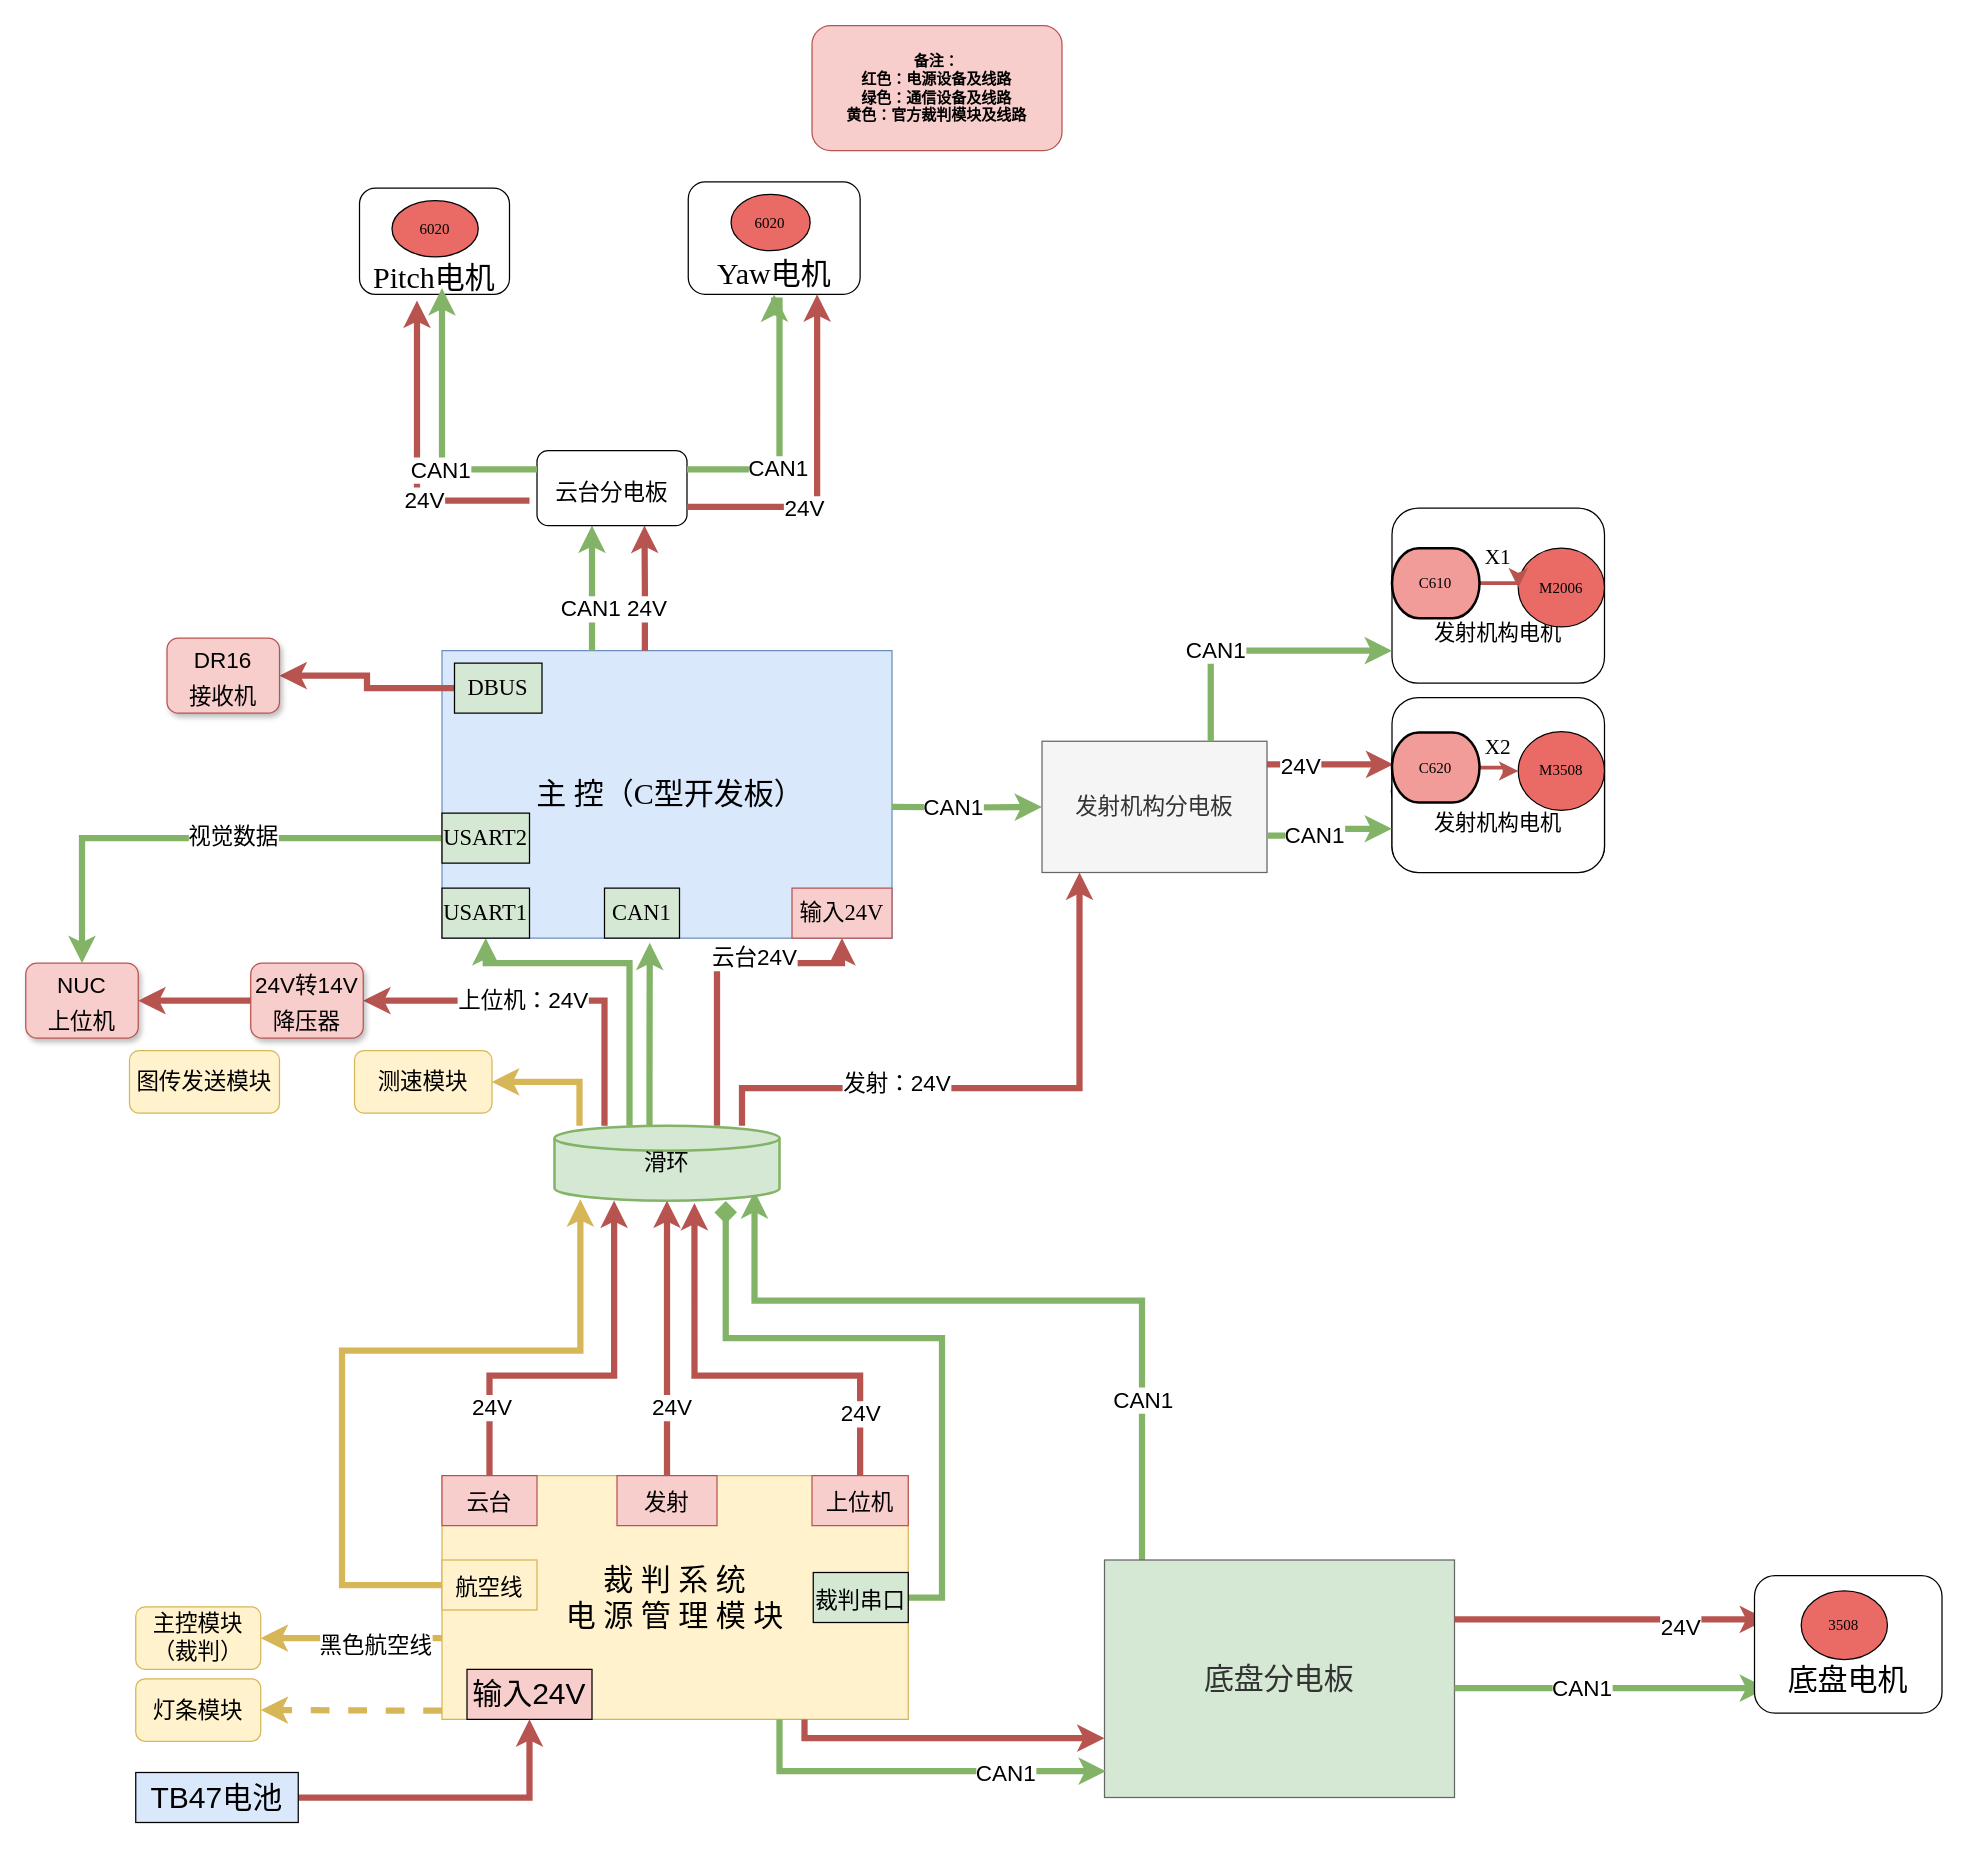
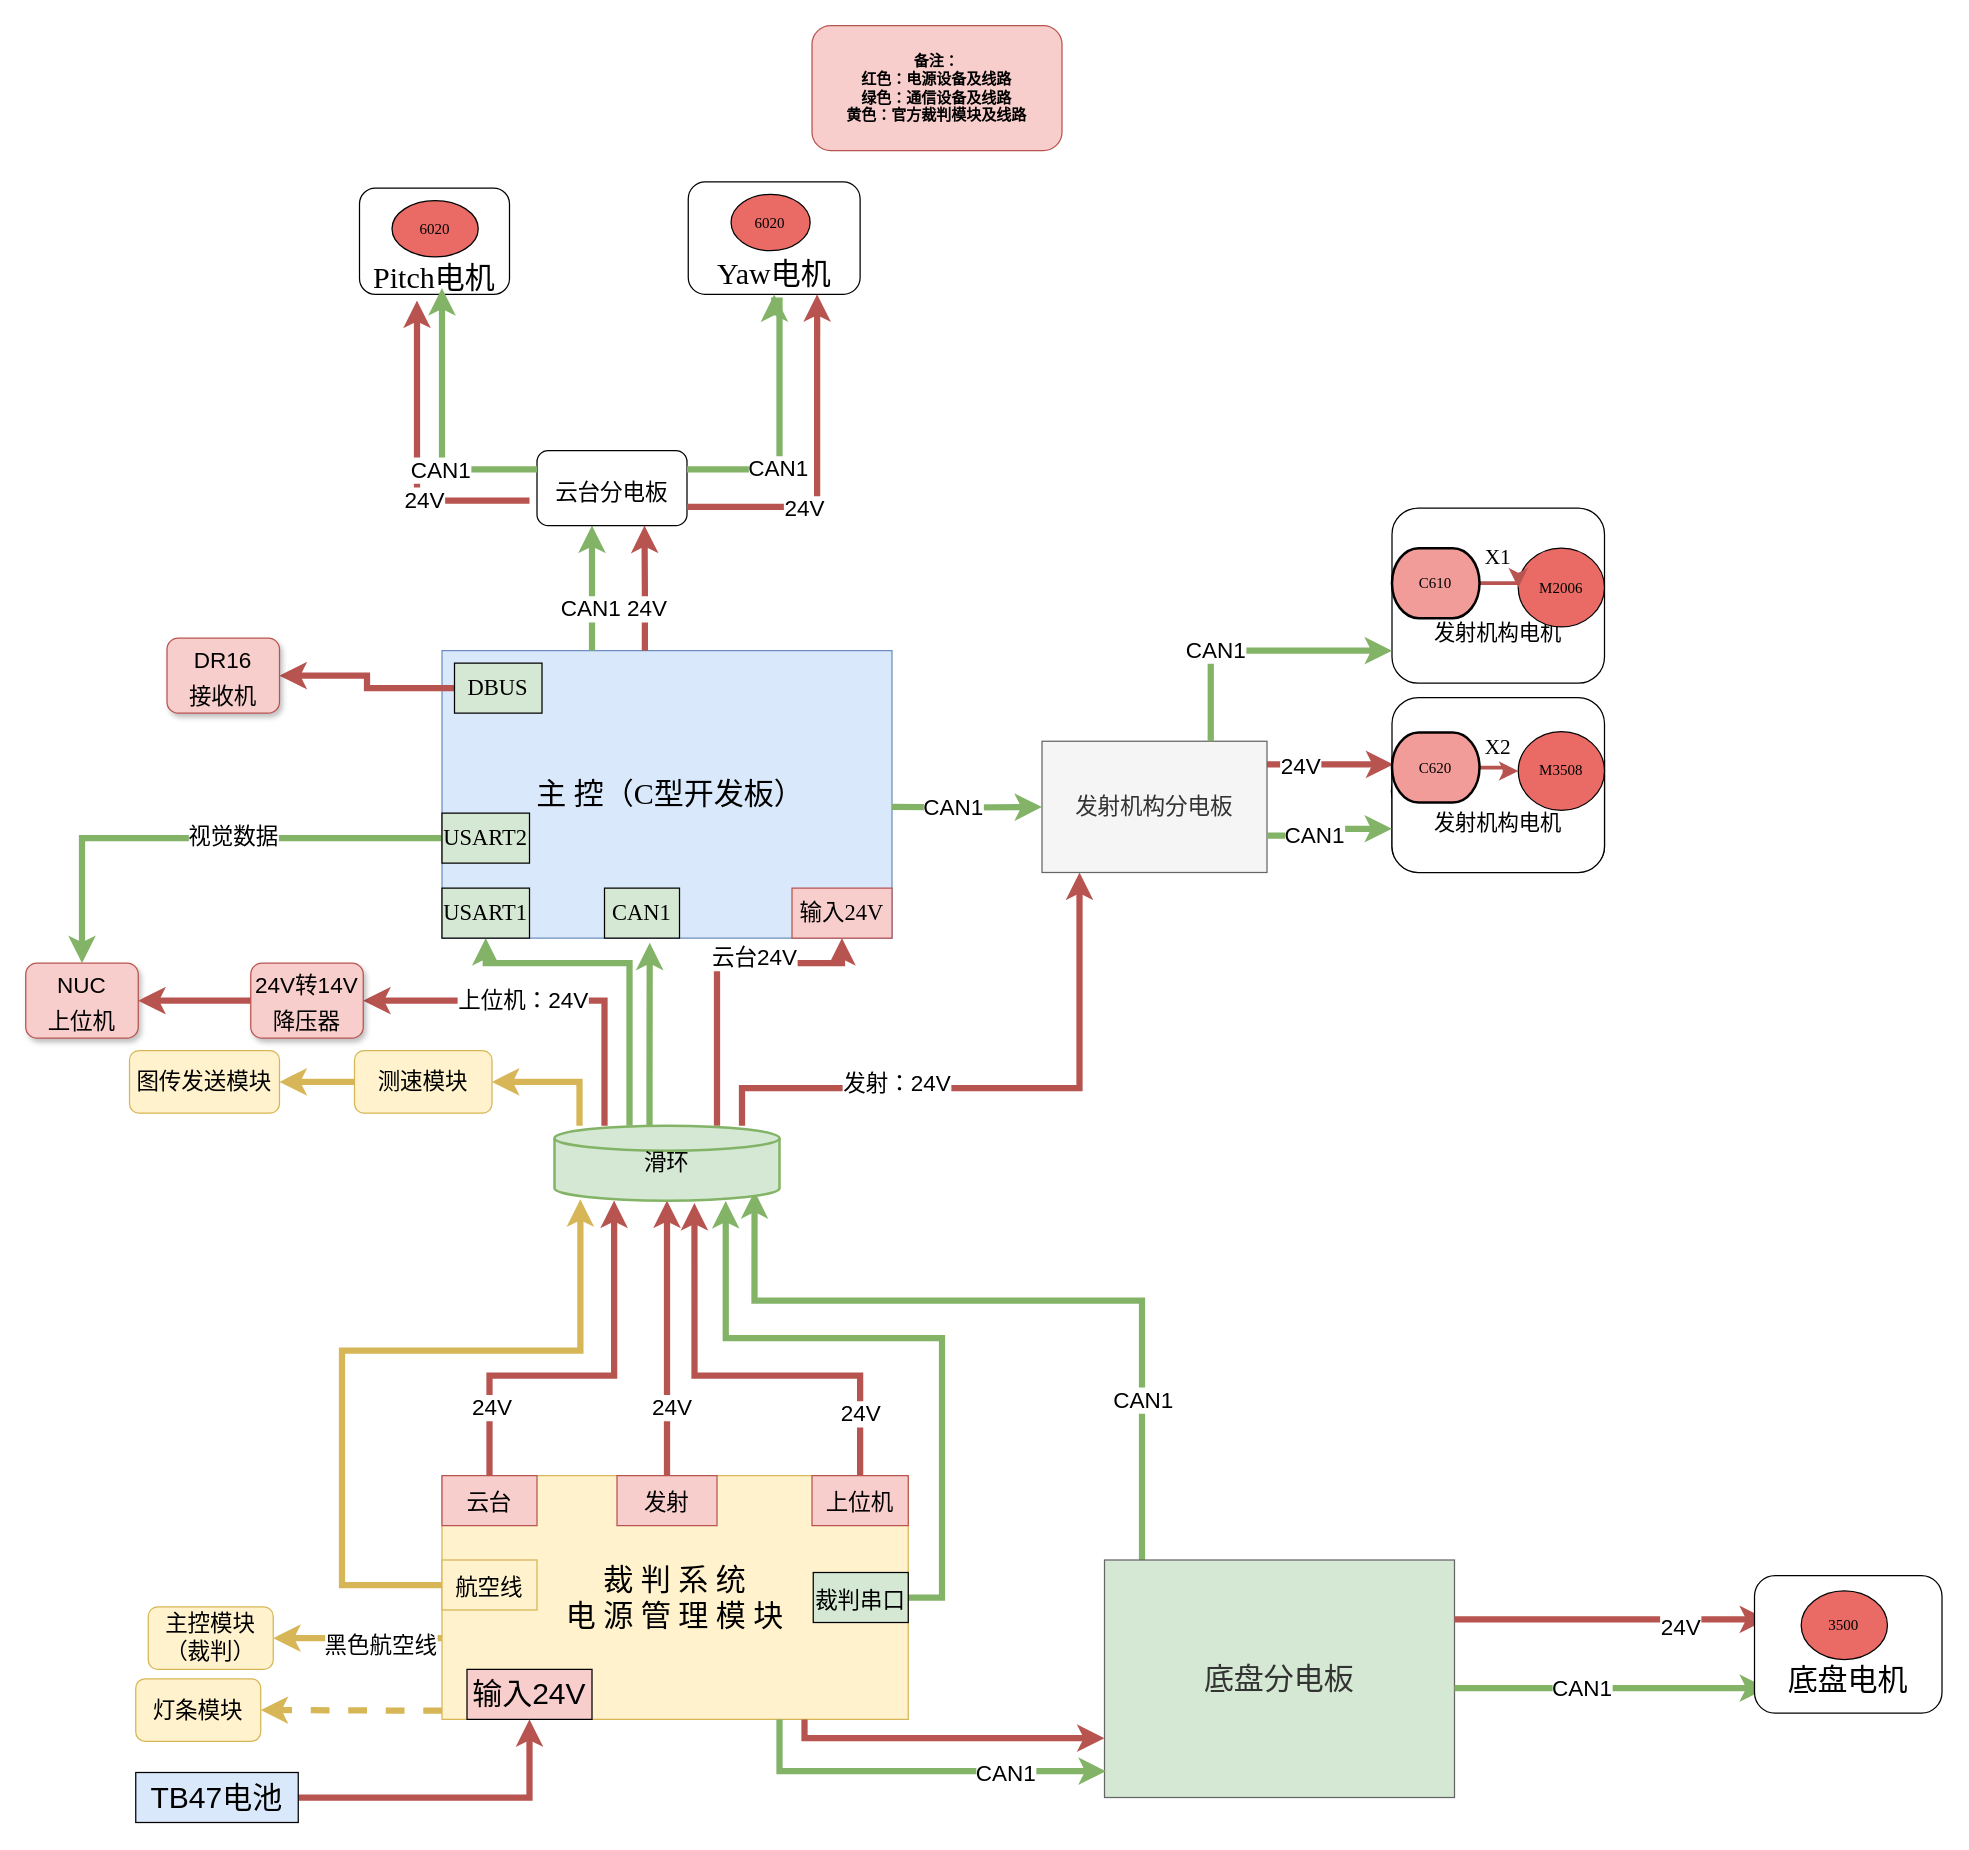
none -> (326, 1082)
(726, 1222) -> (726, 1222)
(1844, 1626) -> (1844, 1626)
(198, 1638) -> (211, 1638)
